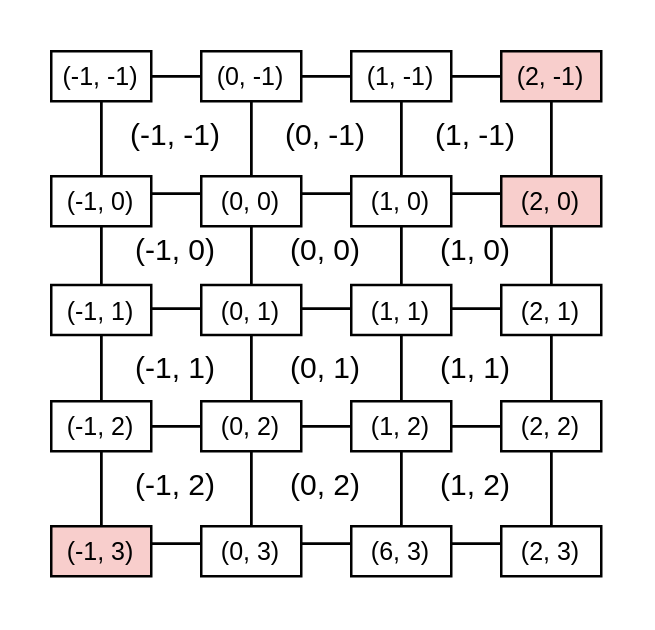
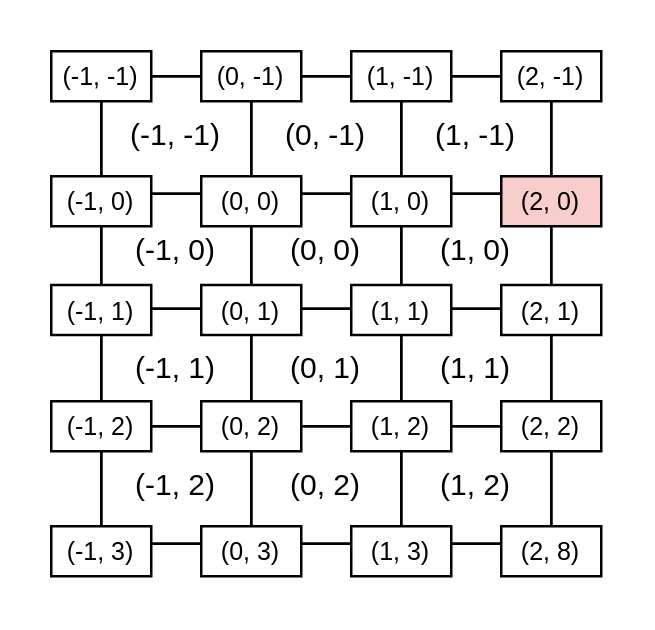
(551, 76) -> (551, 76)
(101, 551) -> (101, 551)
(401, 551) -> (401, 551)
(551, 551) -> (551, 551)
